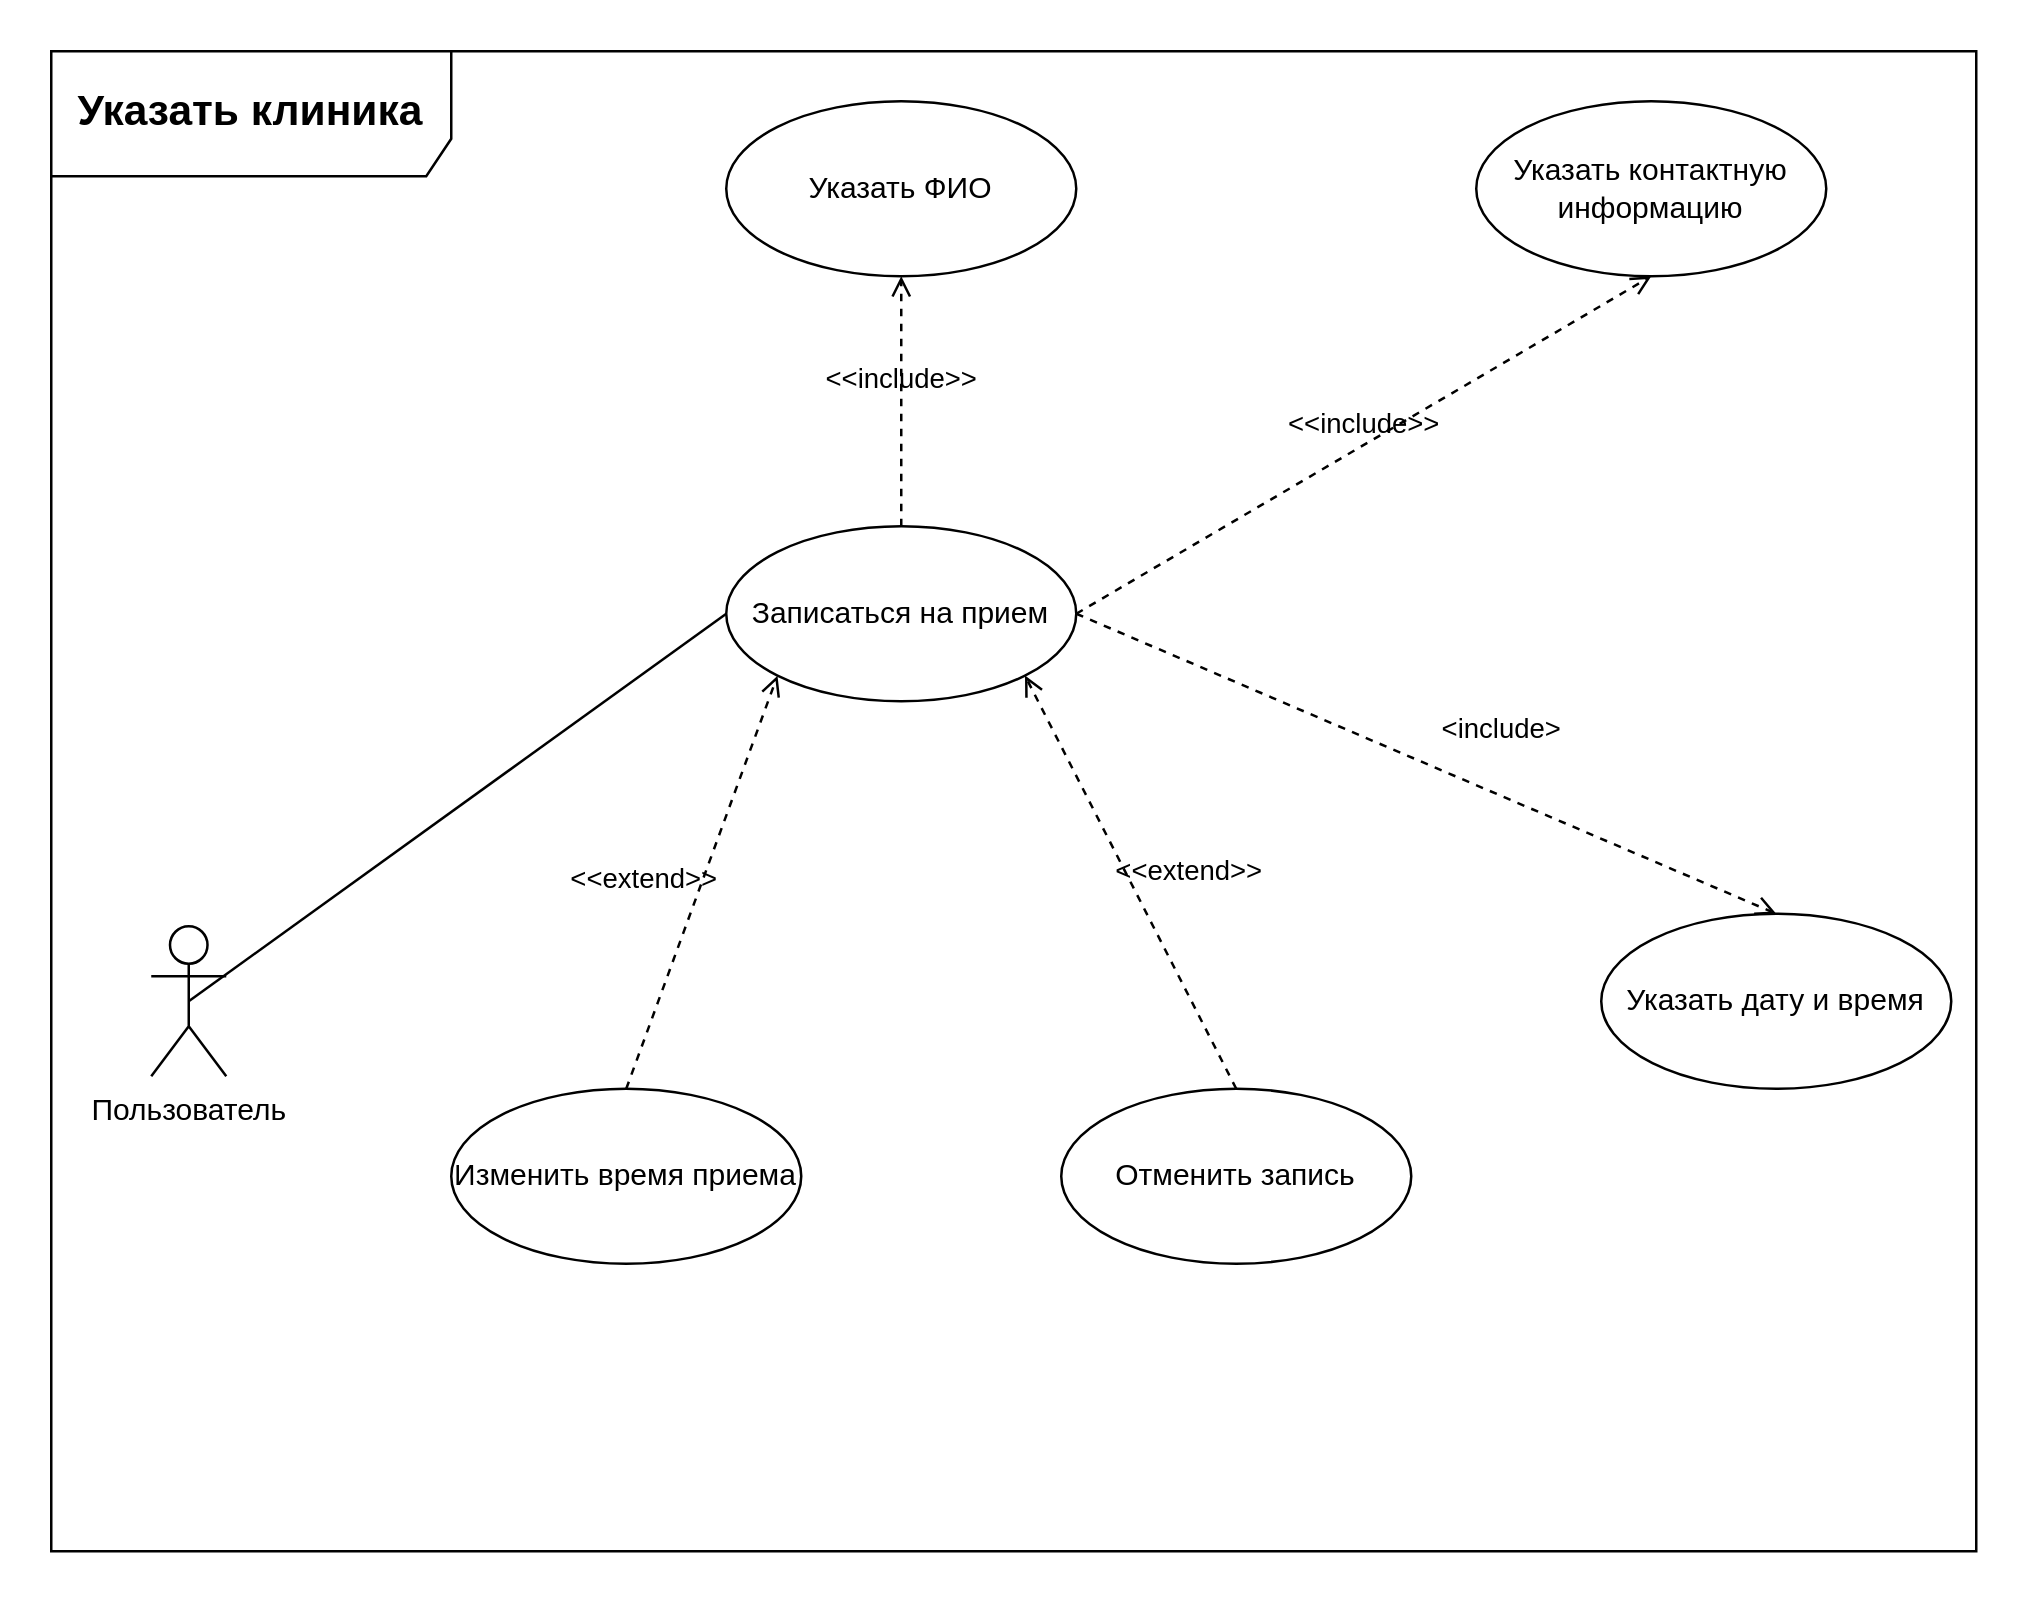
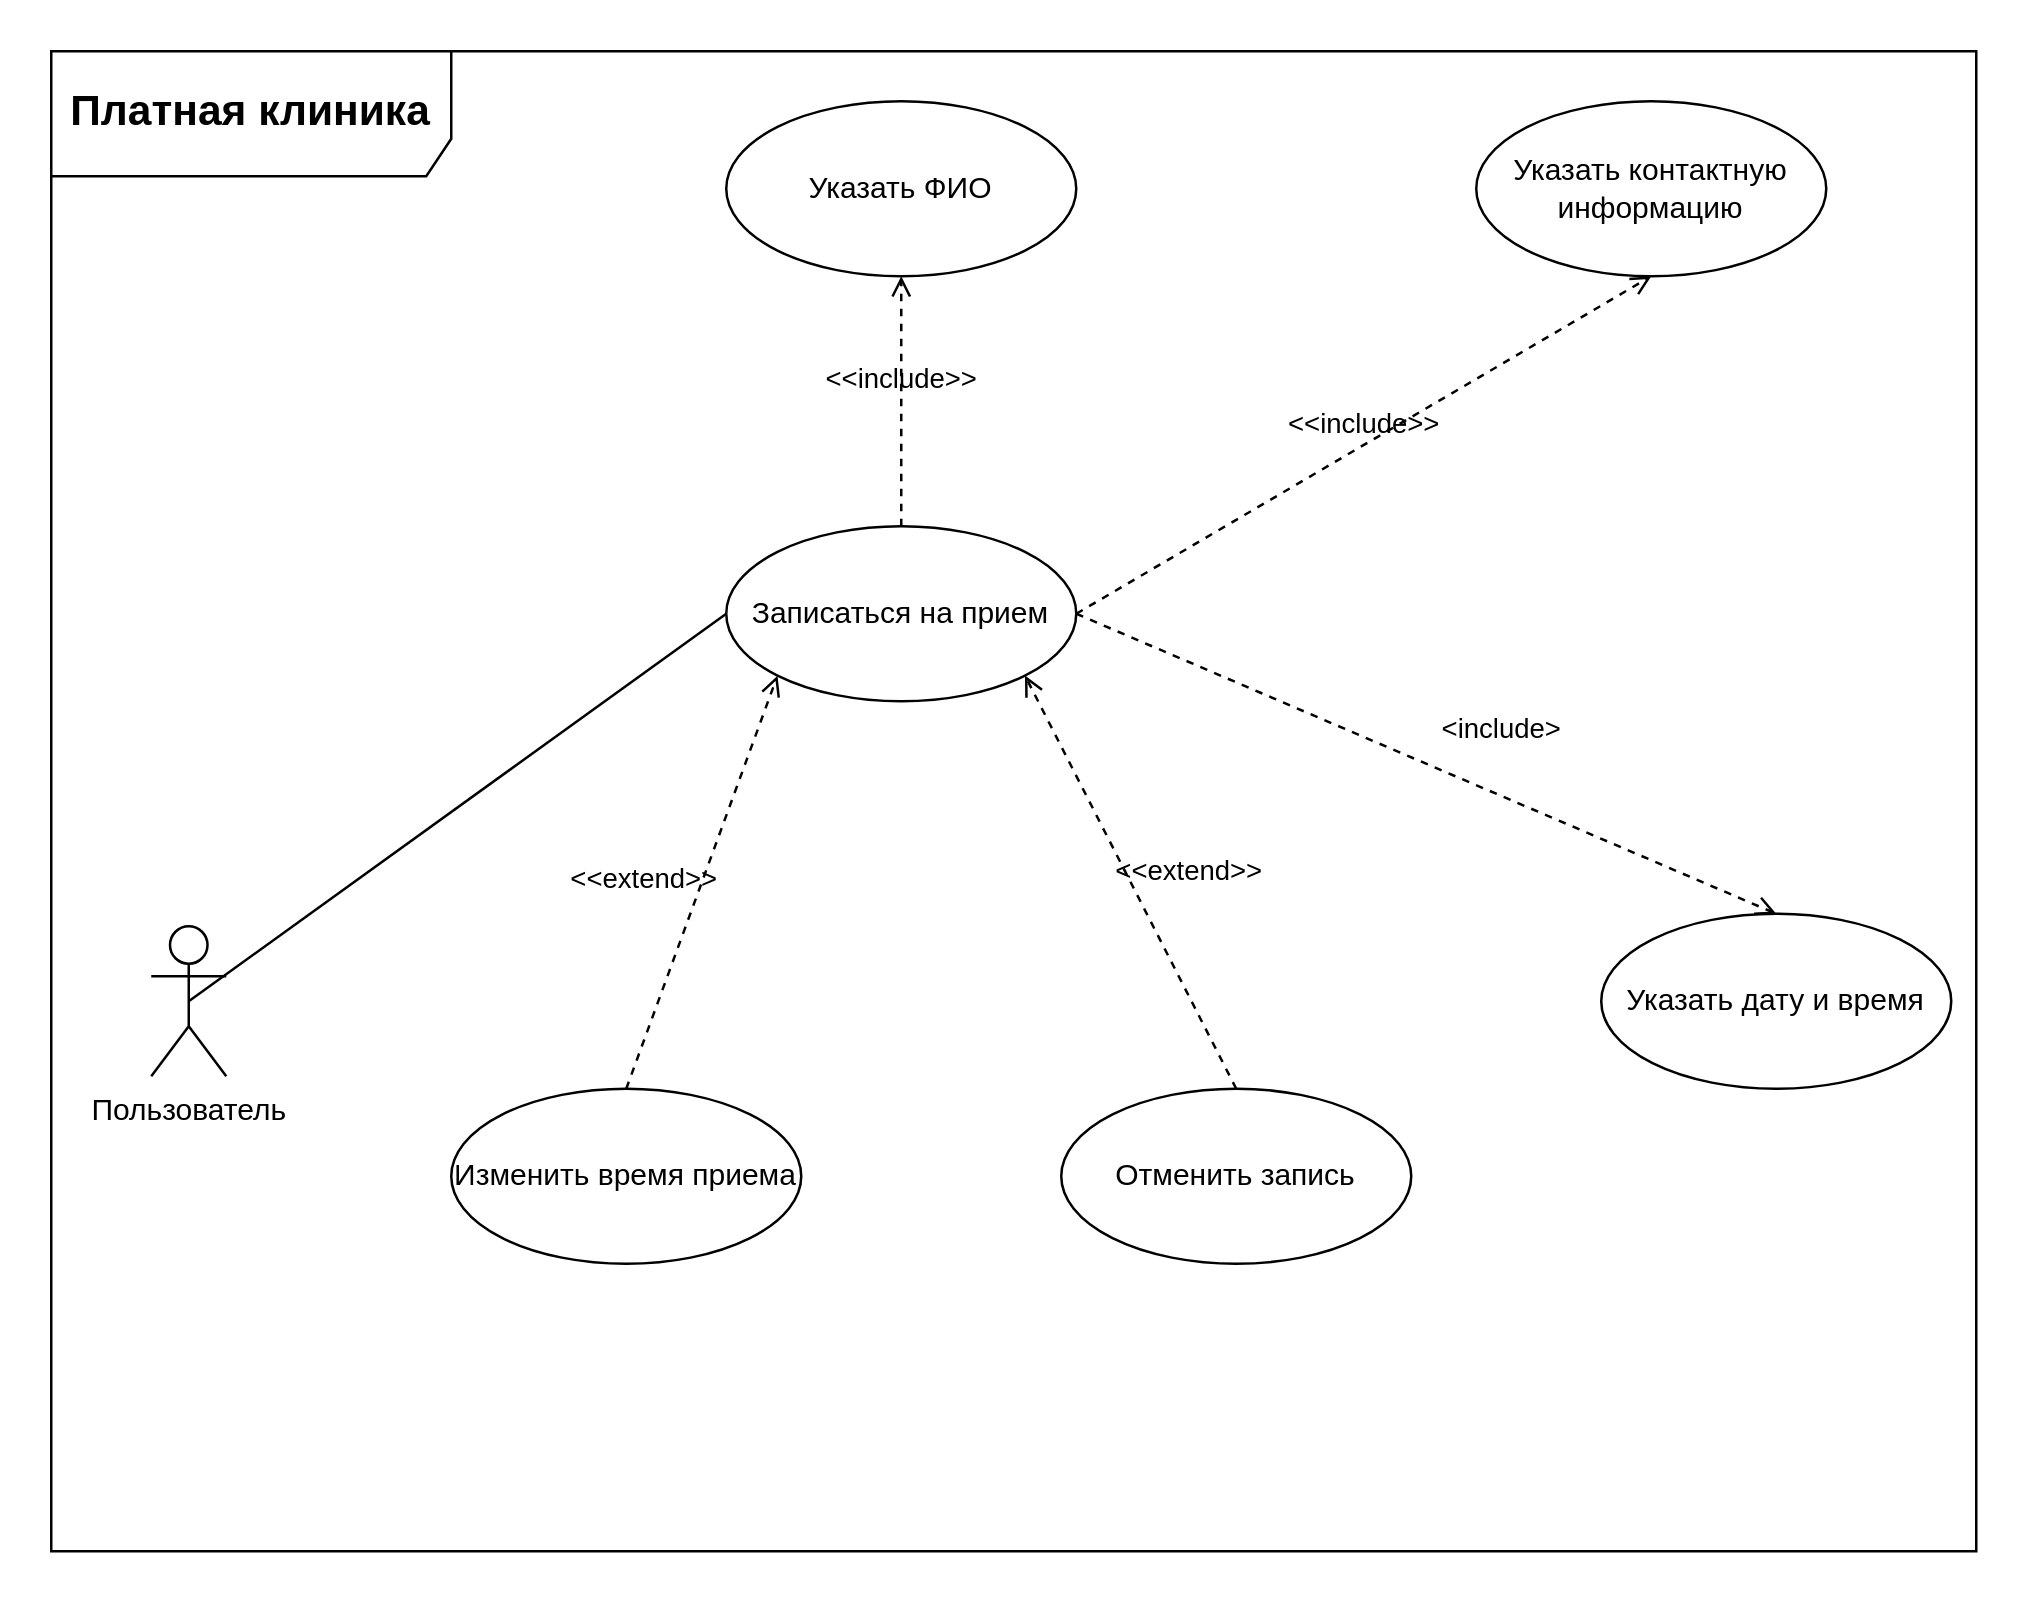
(251, 114) -> (251, 114)
